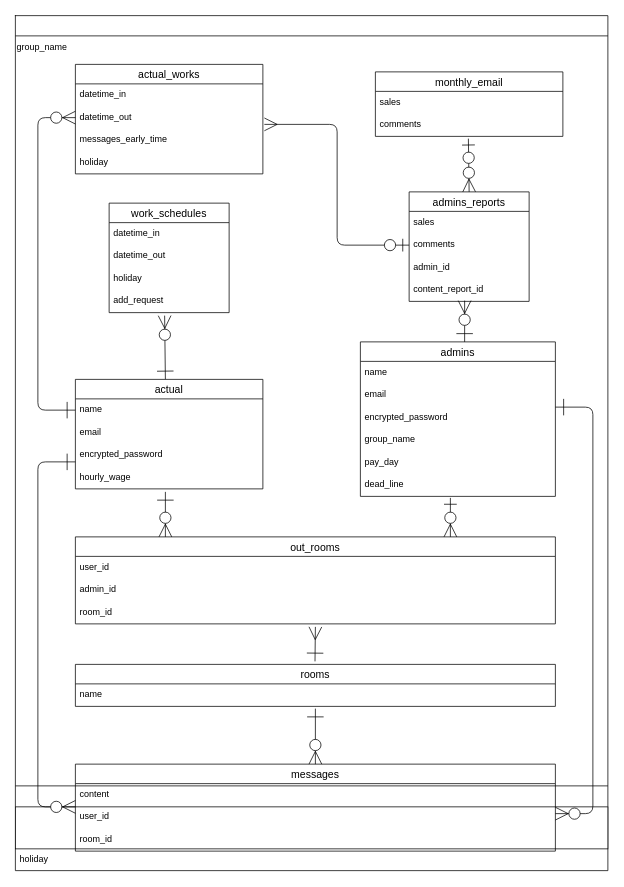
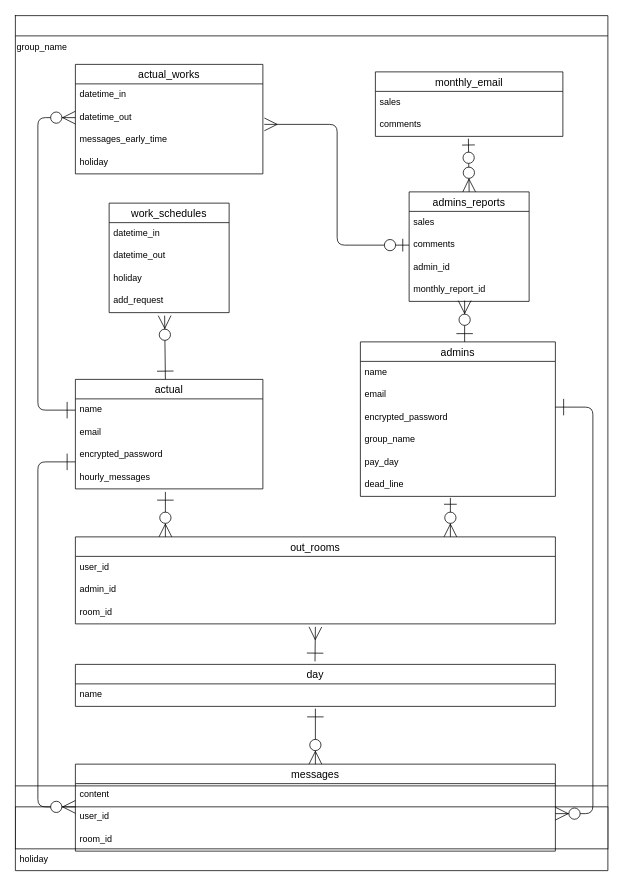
(455, 289) -> (454, 289)
(106, 476) -> (116, 476)
(315, 675) -> (315, 675)
